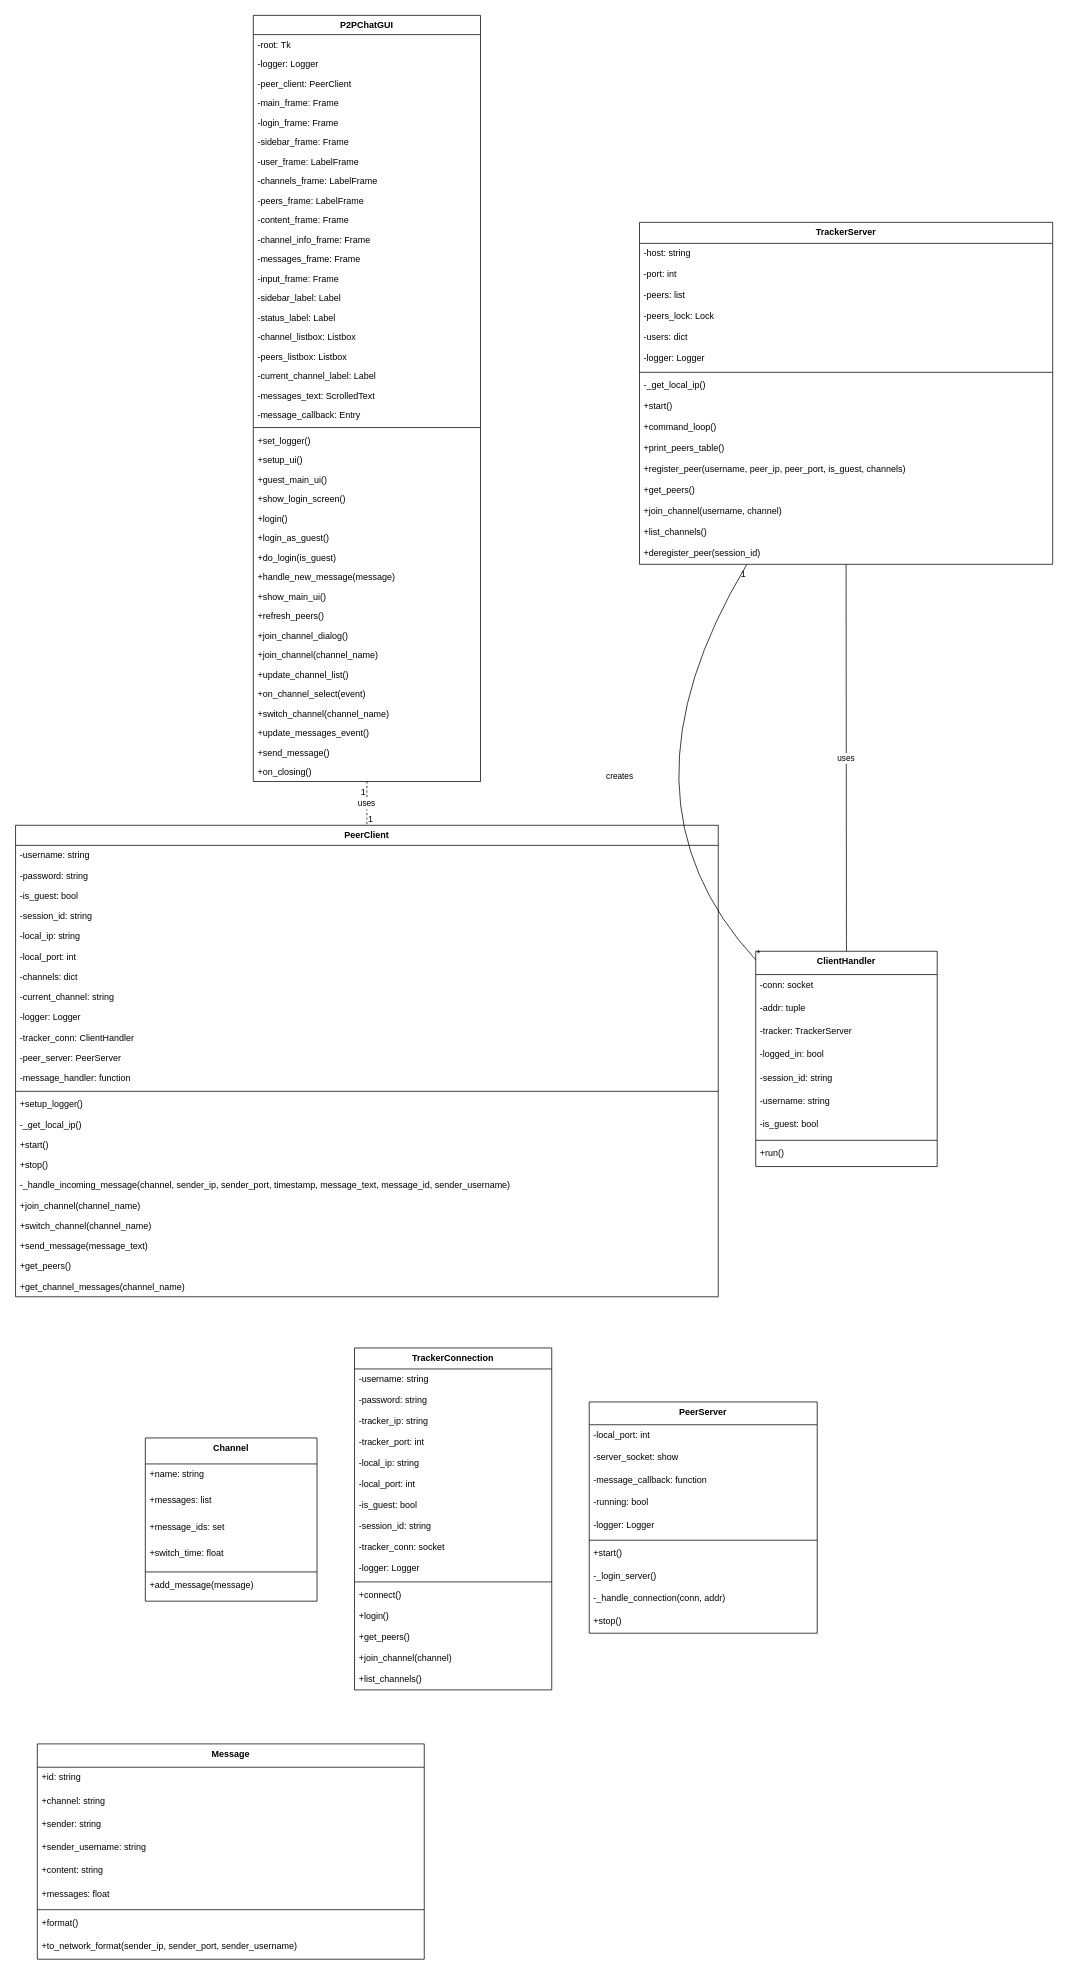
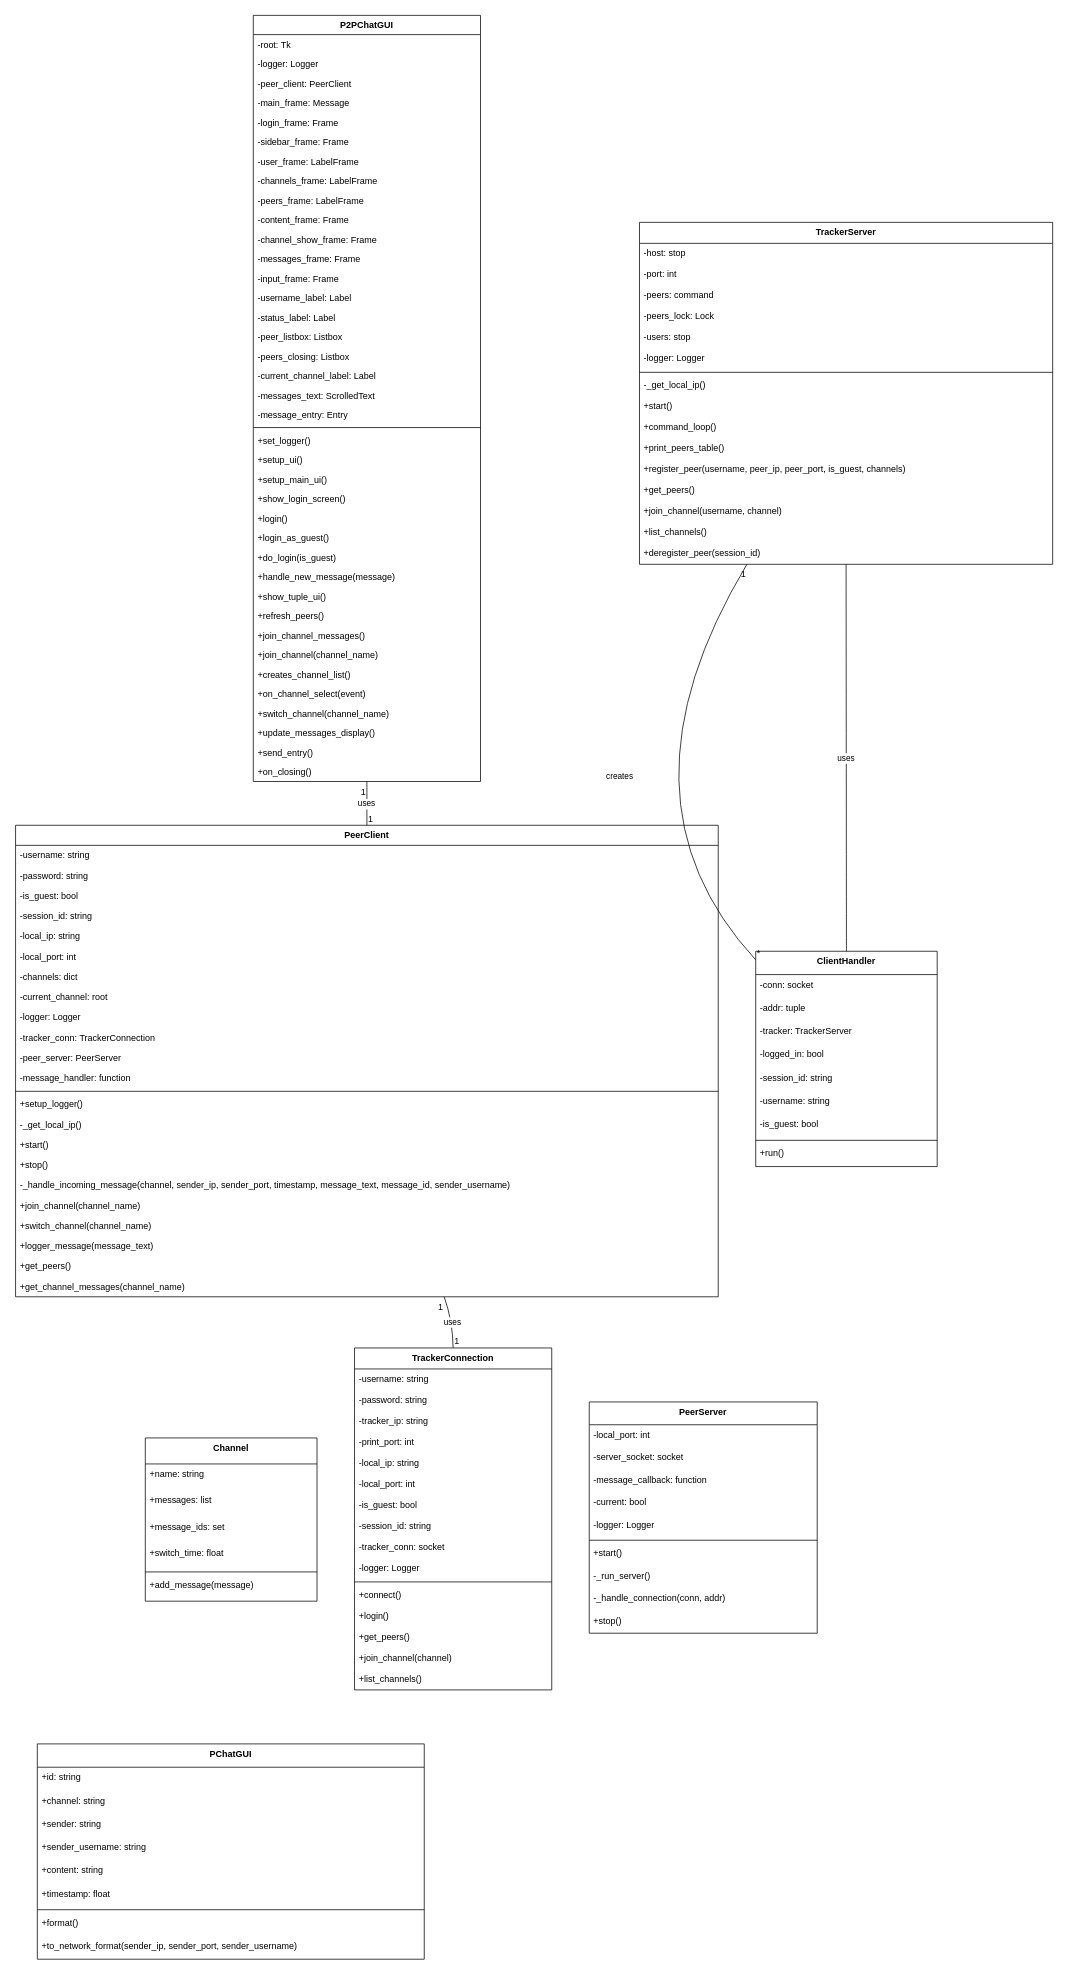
(299, 103) -> (304, 103)
(318, 240) -> (319, 240)
(673, 254) -> (669, 254)
(669, 296) -> (679, 296)
(303, 298) -> (307, 298)
(313, 337) -> (307, 337)
(670, 338) -> (671, 338)
(309, 357) -> (309, 357)
(313, 415) -> (308, 415)
(295, 480) -> (295, 480)
(293, 597) -> (295, 597)
(308, 636) -> (315, 636)
(309, 675) -> (312, 675)
(318, 733) -> (320, 733)
(295, 753) -> (290, 753)
(367, 817) -> (367, 817)
(75, 997) -> (71, 997)
(84, 1038) -> (97, 1038)
(88, 1246) -> (91, 1246)
none -> (451, 1322)
(400, 1442) -> (394, 1442)
(641, 1458) -> (646, 1458)
(624, 1503) -> (625, 1503)
(631, 1576) -> (629, 1576)
(230, 1754) -> (230, 1754)
(78, 1894) -> (79, 1894)
